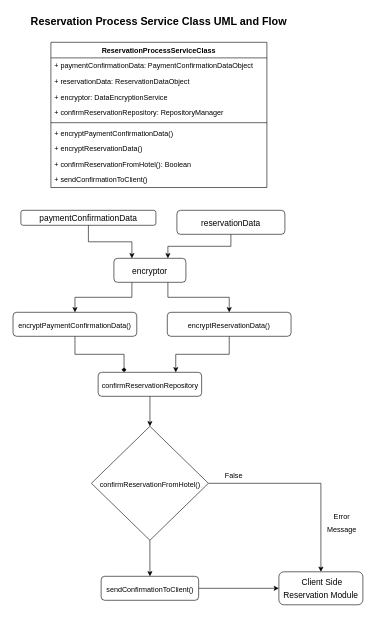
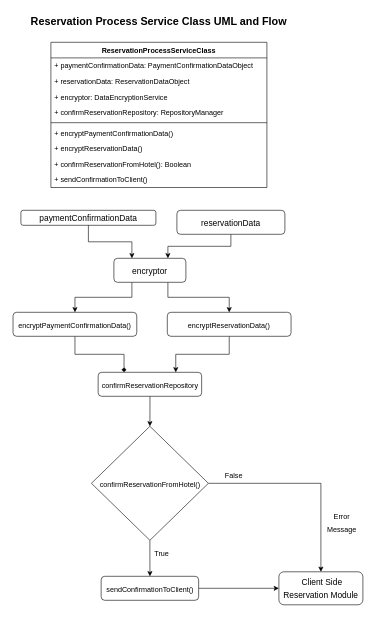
none -> (162, 552)
